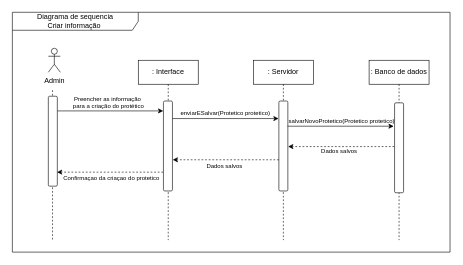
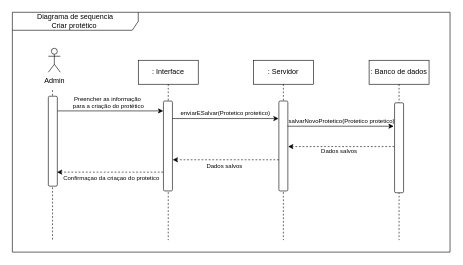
(75, 21) -> (75, 21)
